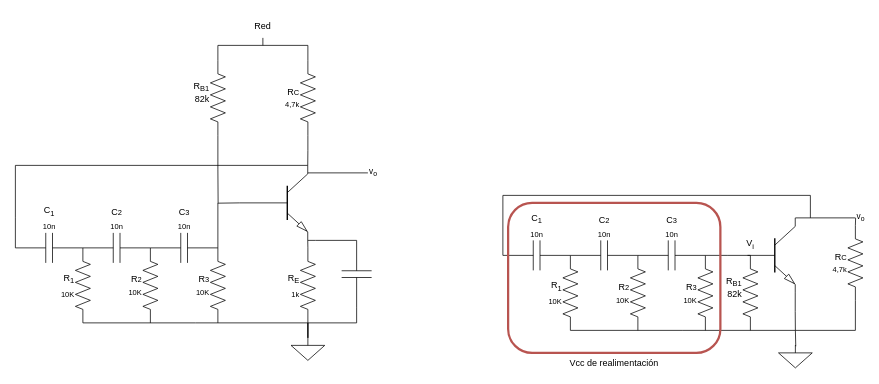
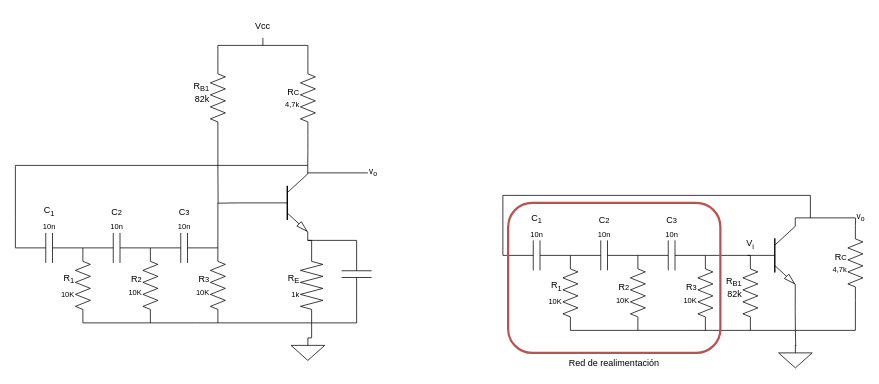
(263, 27) -> (263, 27)
(308, 285) -> (312, 285)
(614, 364) -> (614, 364)
